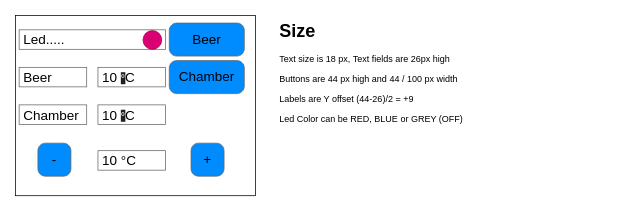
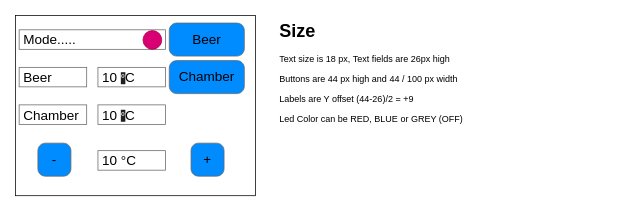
(45, 41) -> (49, 41)
